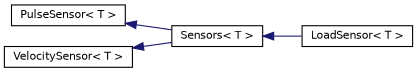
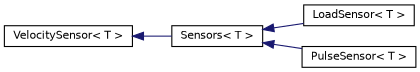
(154, 27) -> (288, 46)
